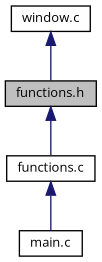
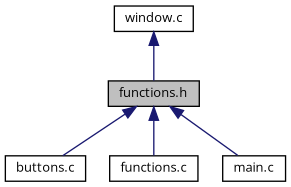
none -> (45, 169)
(51, 213) -> (209, 135)
